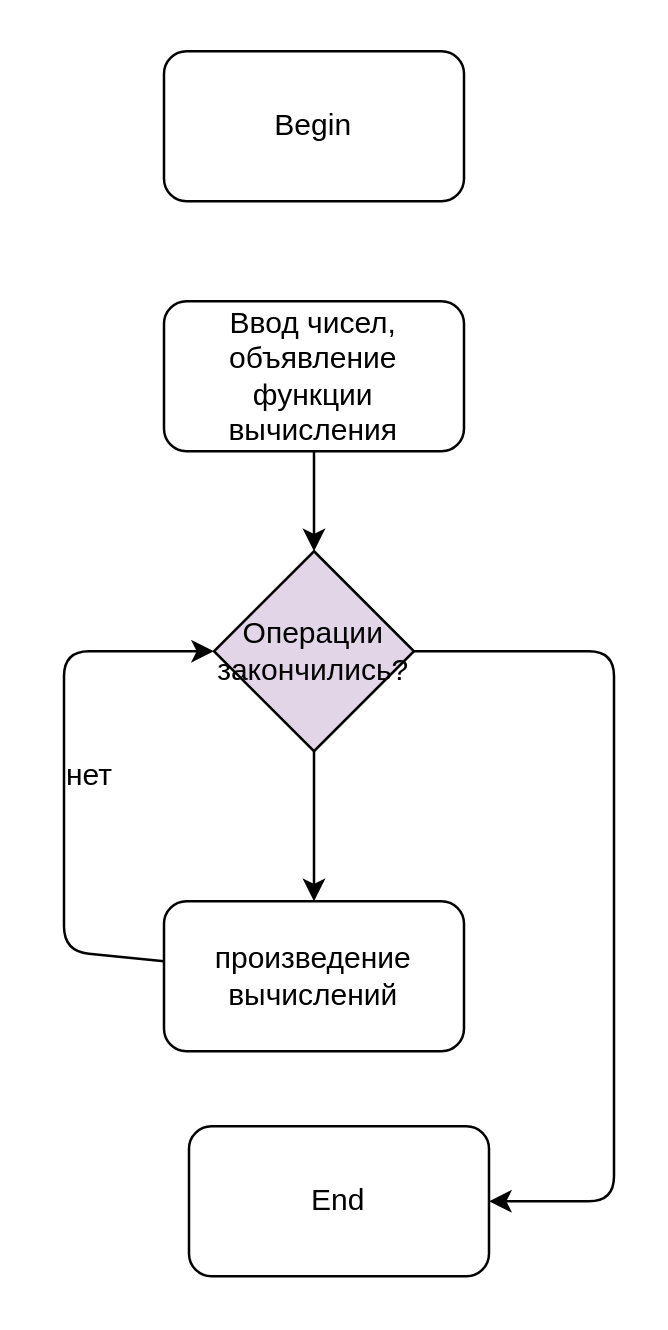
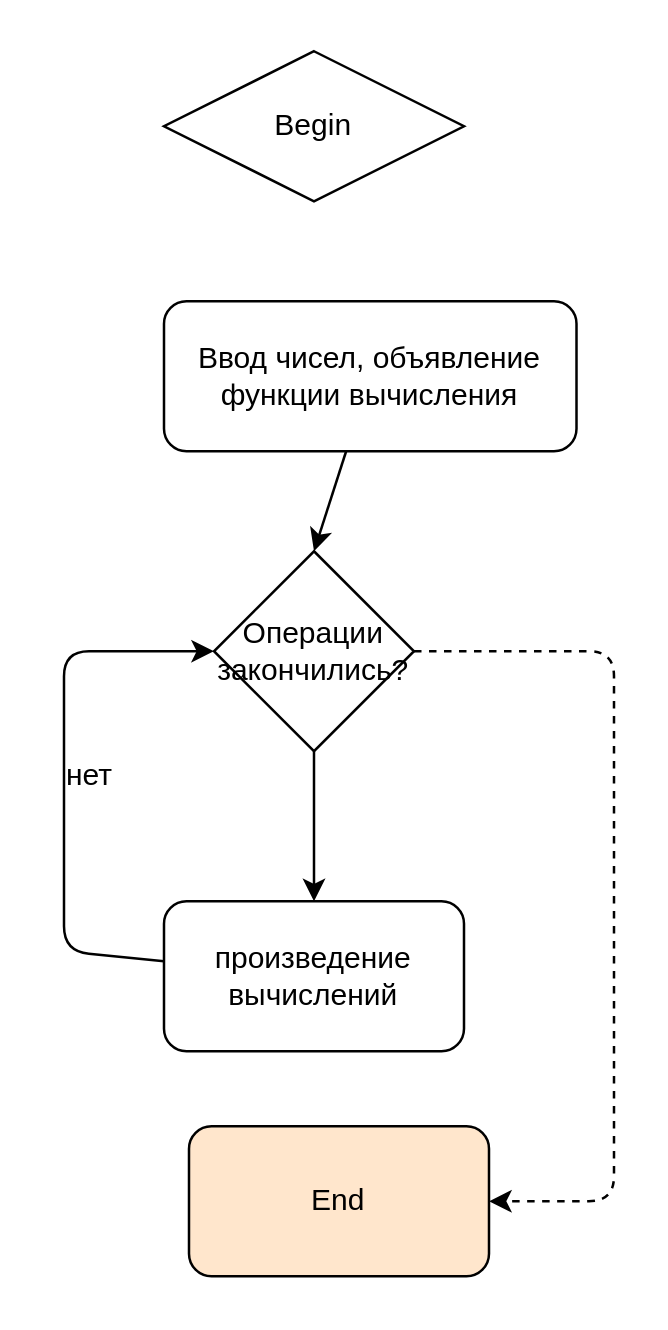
(314, 126) -> (314, 126)
(314, 376) -> (370, 376)
(314, 651) -> (314, 651)
(614, 882) -> (614, 882)
(339, 1201) -> (339, 1201)
